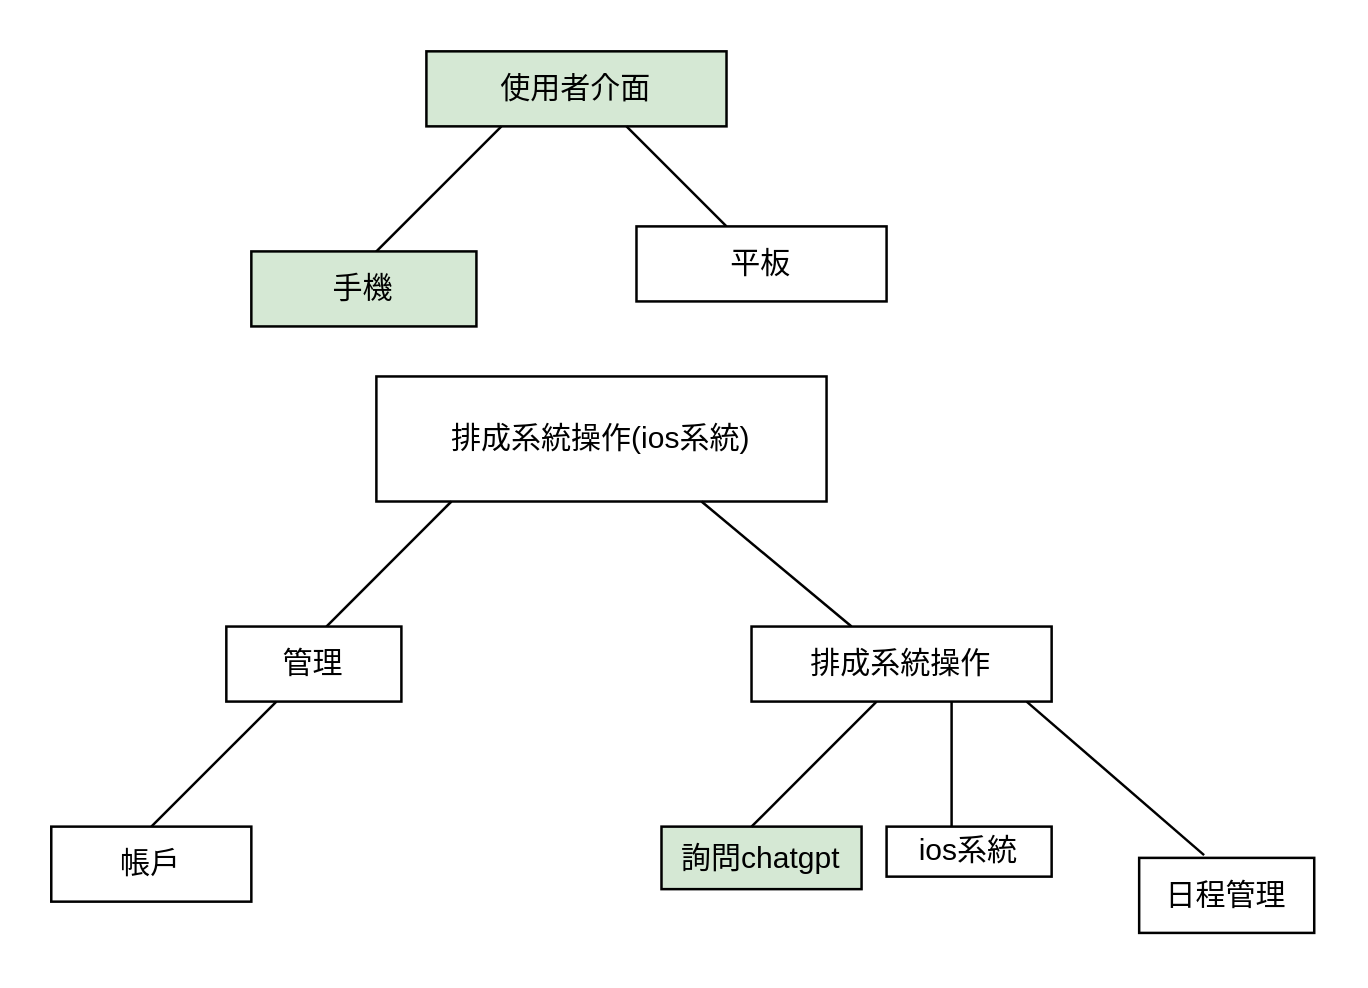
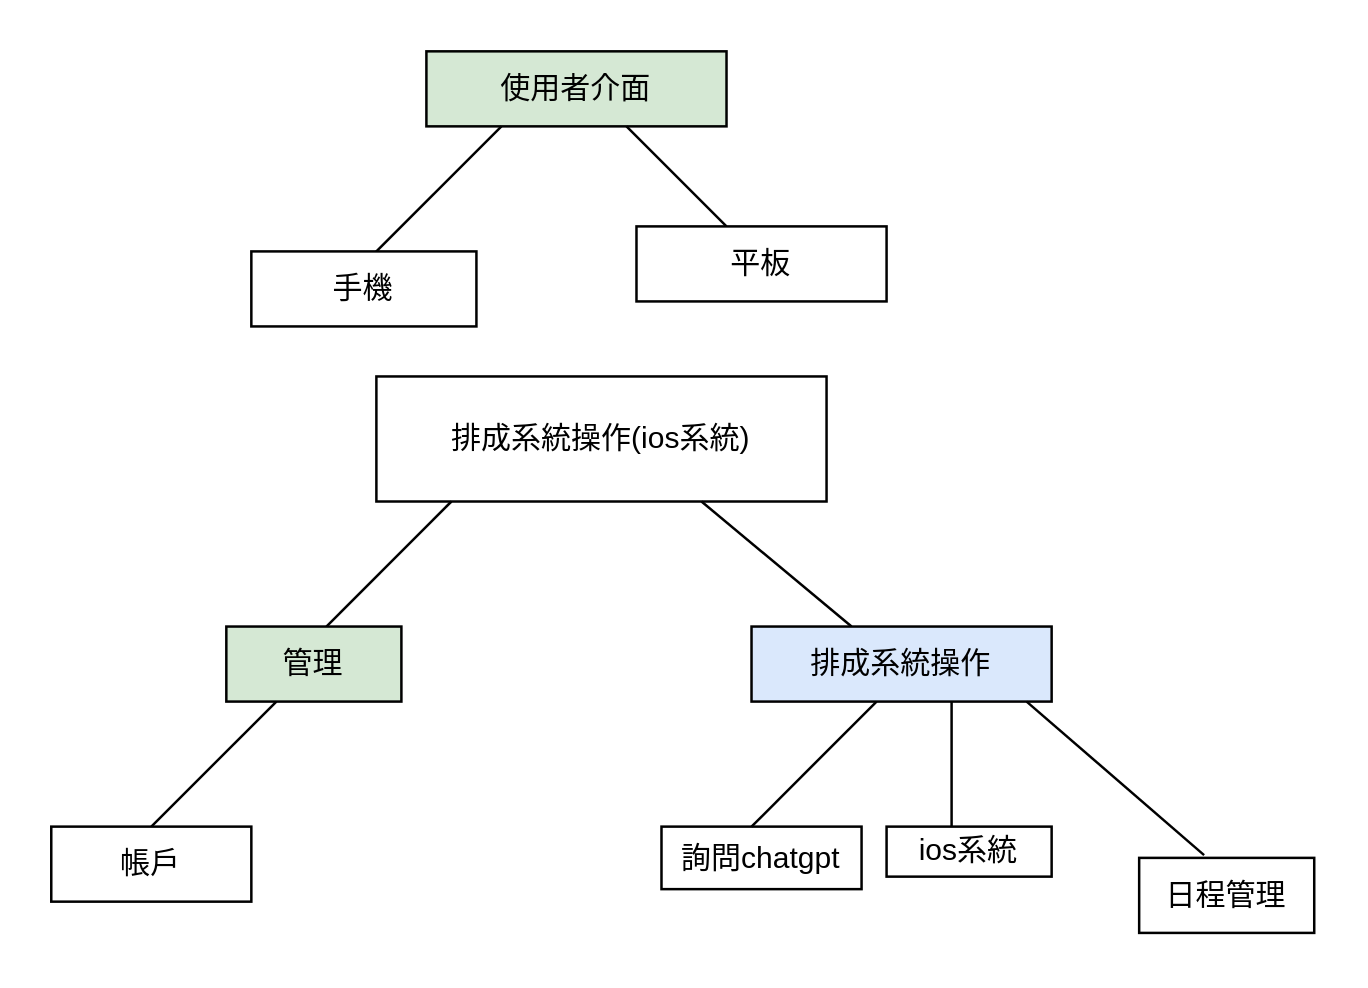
(364, 289) -> (364, 289)
(314, 664) -> (314, 664)
(901, 664) -> (901, 664)
(761, 858) -> (761, 858)
